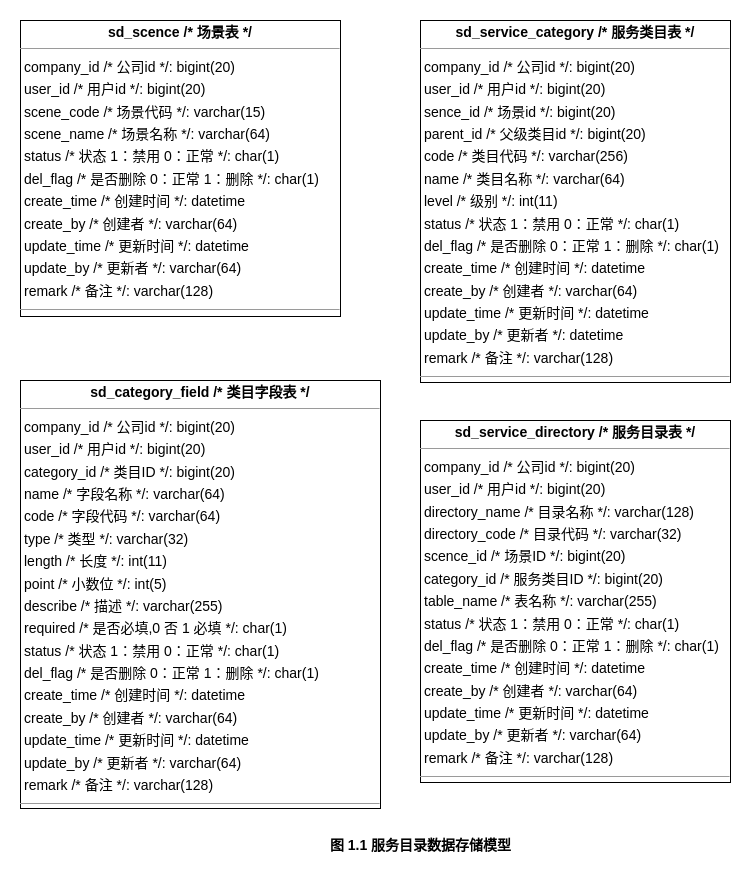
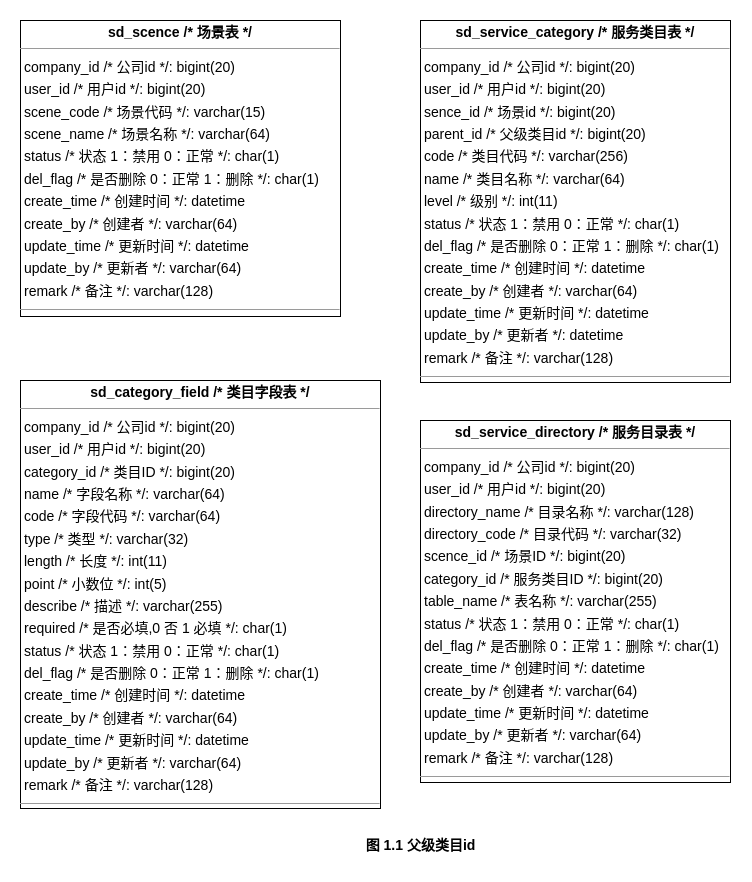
(421, 846) -> (421, 846)
